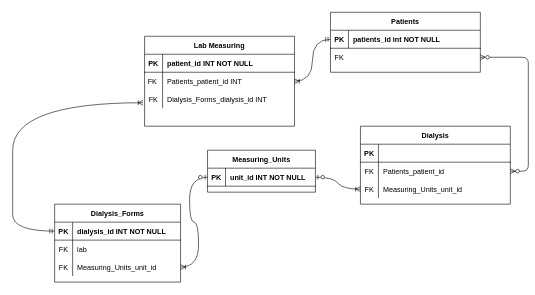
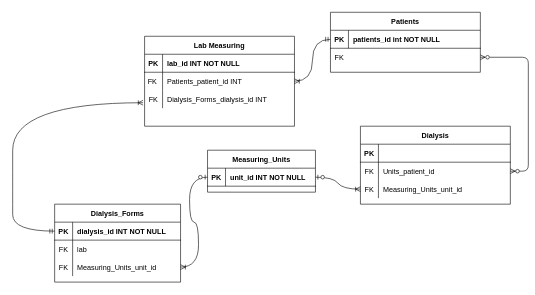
(208, 64) -> (200, 64)
(418, 172) -> (412, 172)
